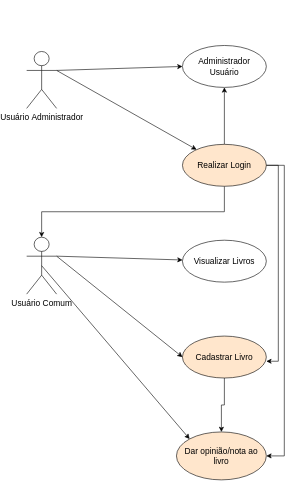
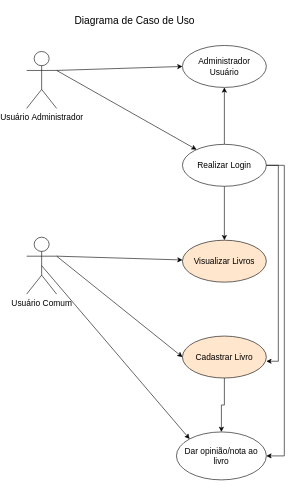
none -> (135, 21)
(225, 165) -> (225, 165)
(42, 222) -> (225, 223)
(225, 261) -> (225, 261)
(222, 456) -> (222, 456)
